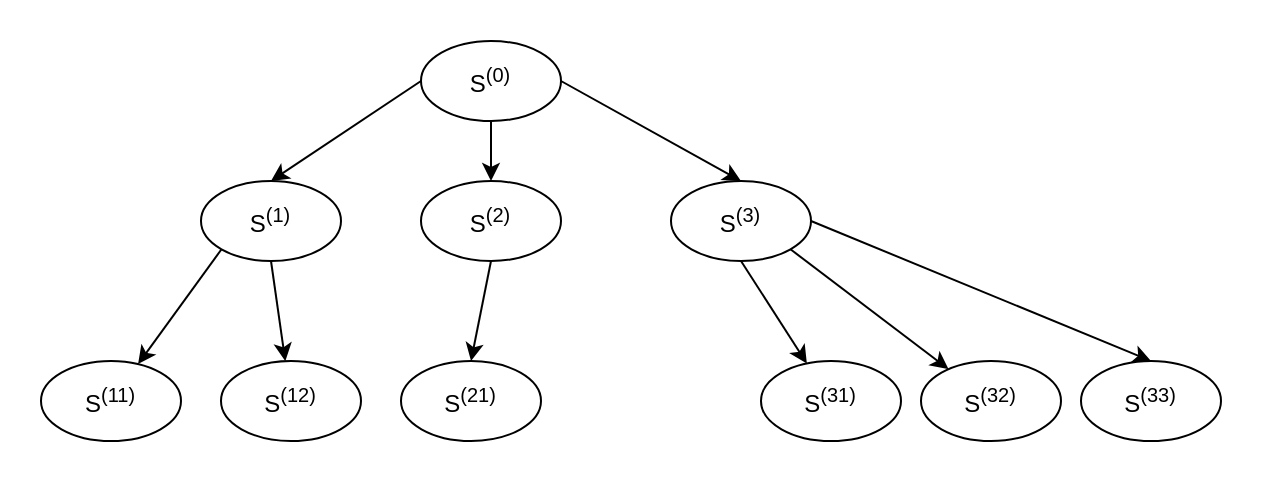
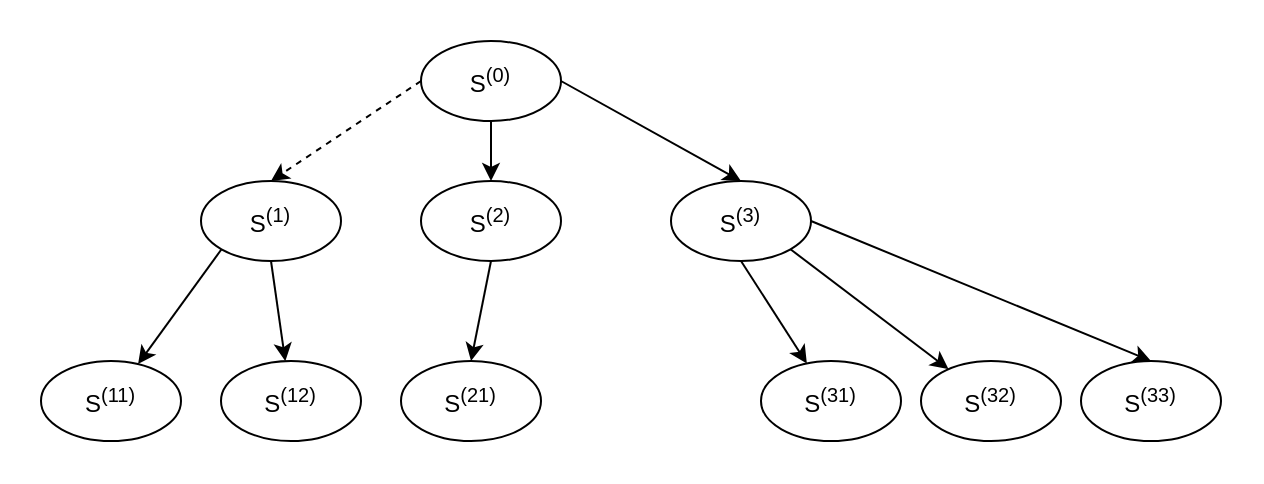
(349, 129) -> (349, 129)
